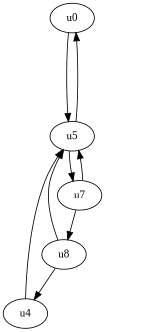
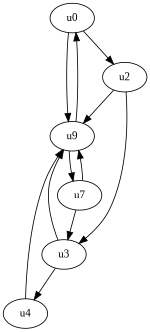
none -> (125, 77)
(72, 136) -> (72, 136)
(64, 254) -> (64, 254)
